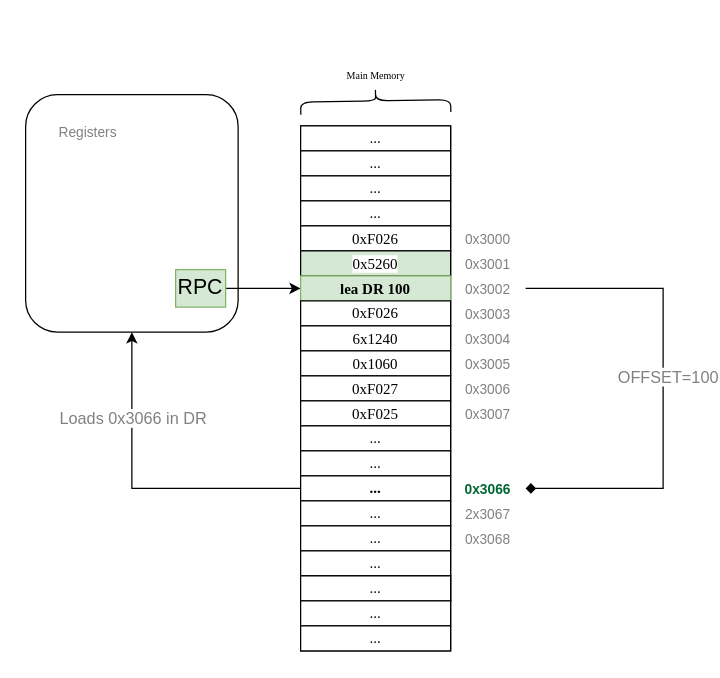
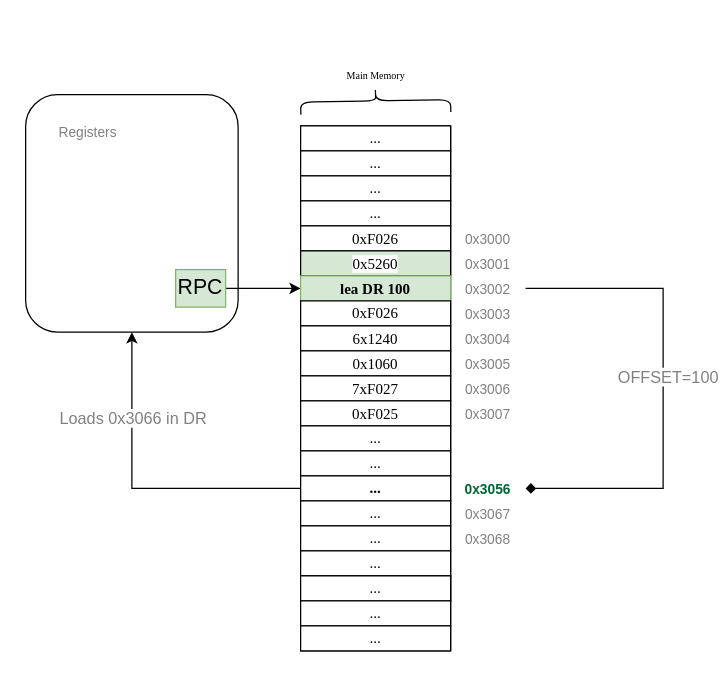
(376, 388) -> (376, 388)
(488, 488) -> (488, 488)
(488, 513) -> (488, 513)
